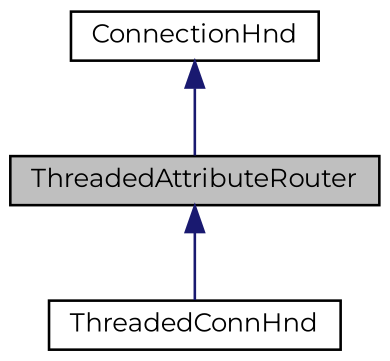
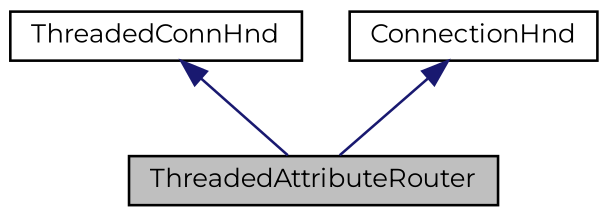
(195, 266) -> (244, 117)
